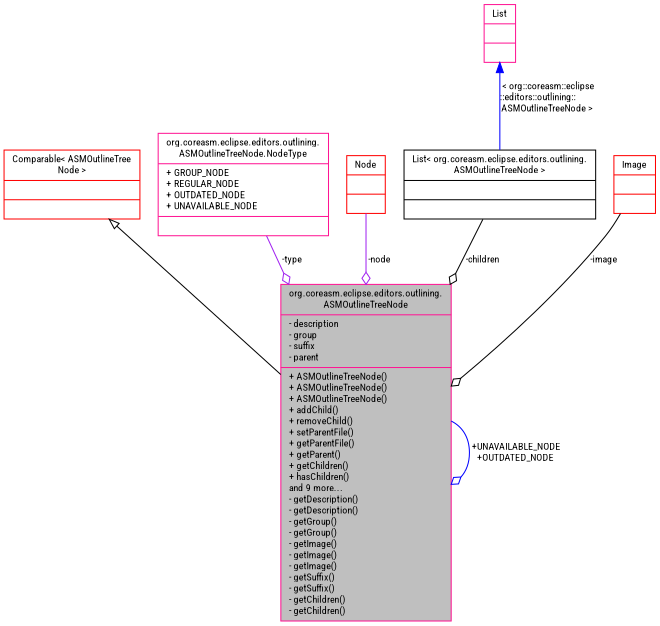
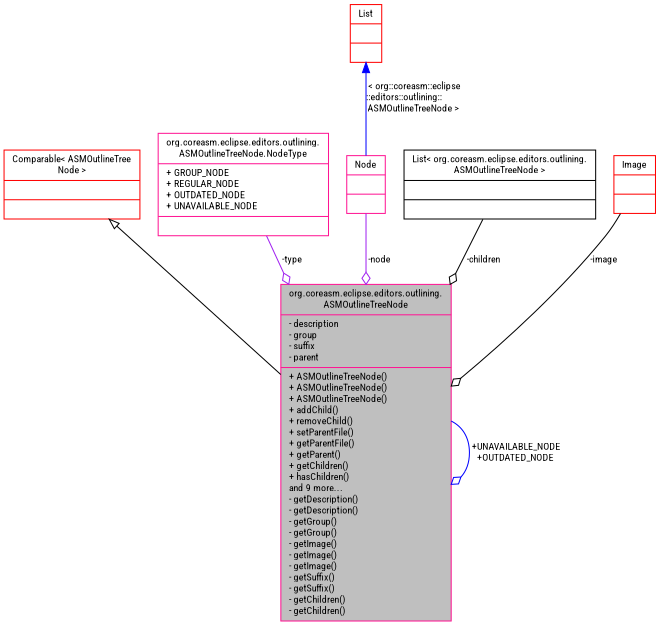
(500, 33) -> (366, 33)
(500, 111) -> (366, 114)
(366, 185) -> (366, 185)
